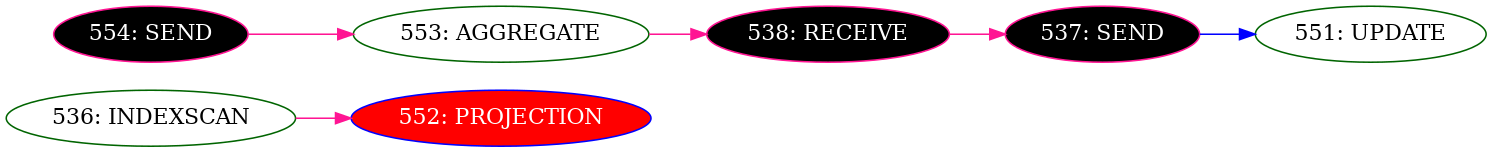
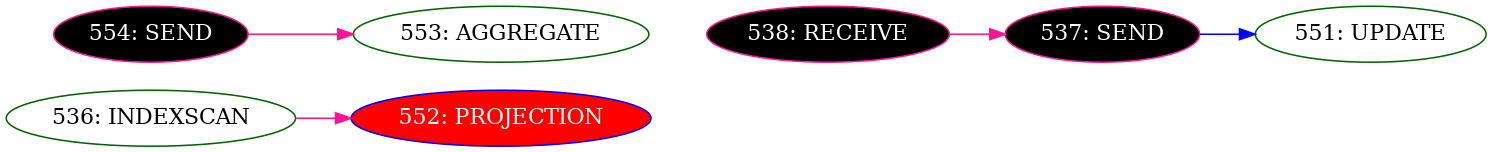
(670, 34) -> none
